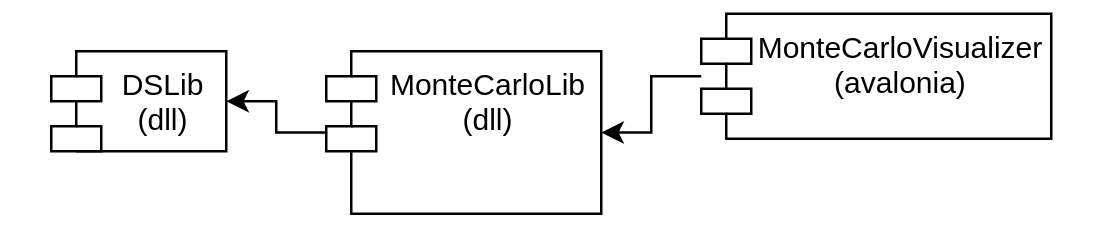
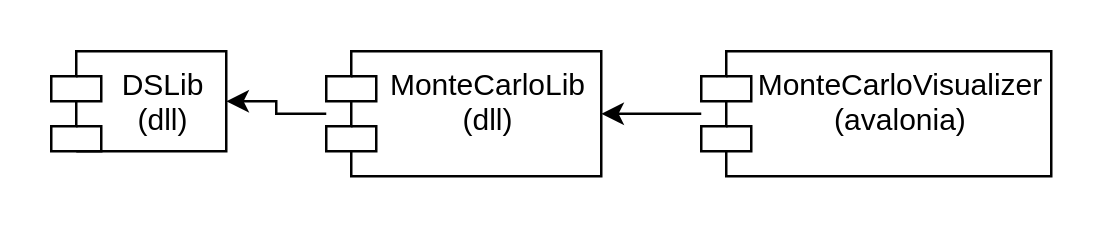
(876, 76) -> (876, 114)
(464, 133) -> (464, 114)
